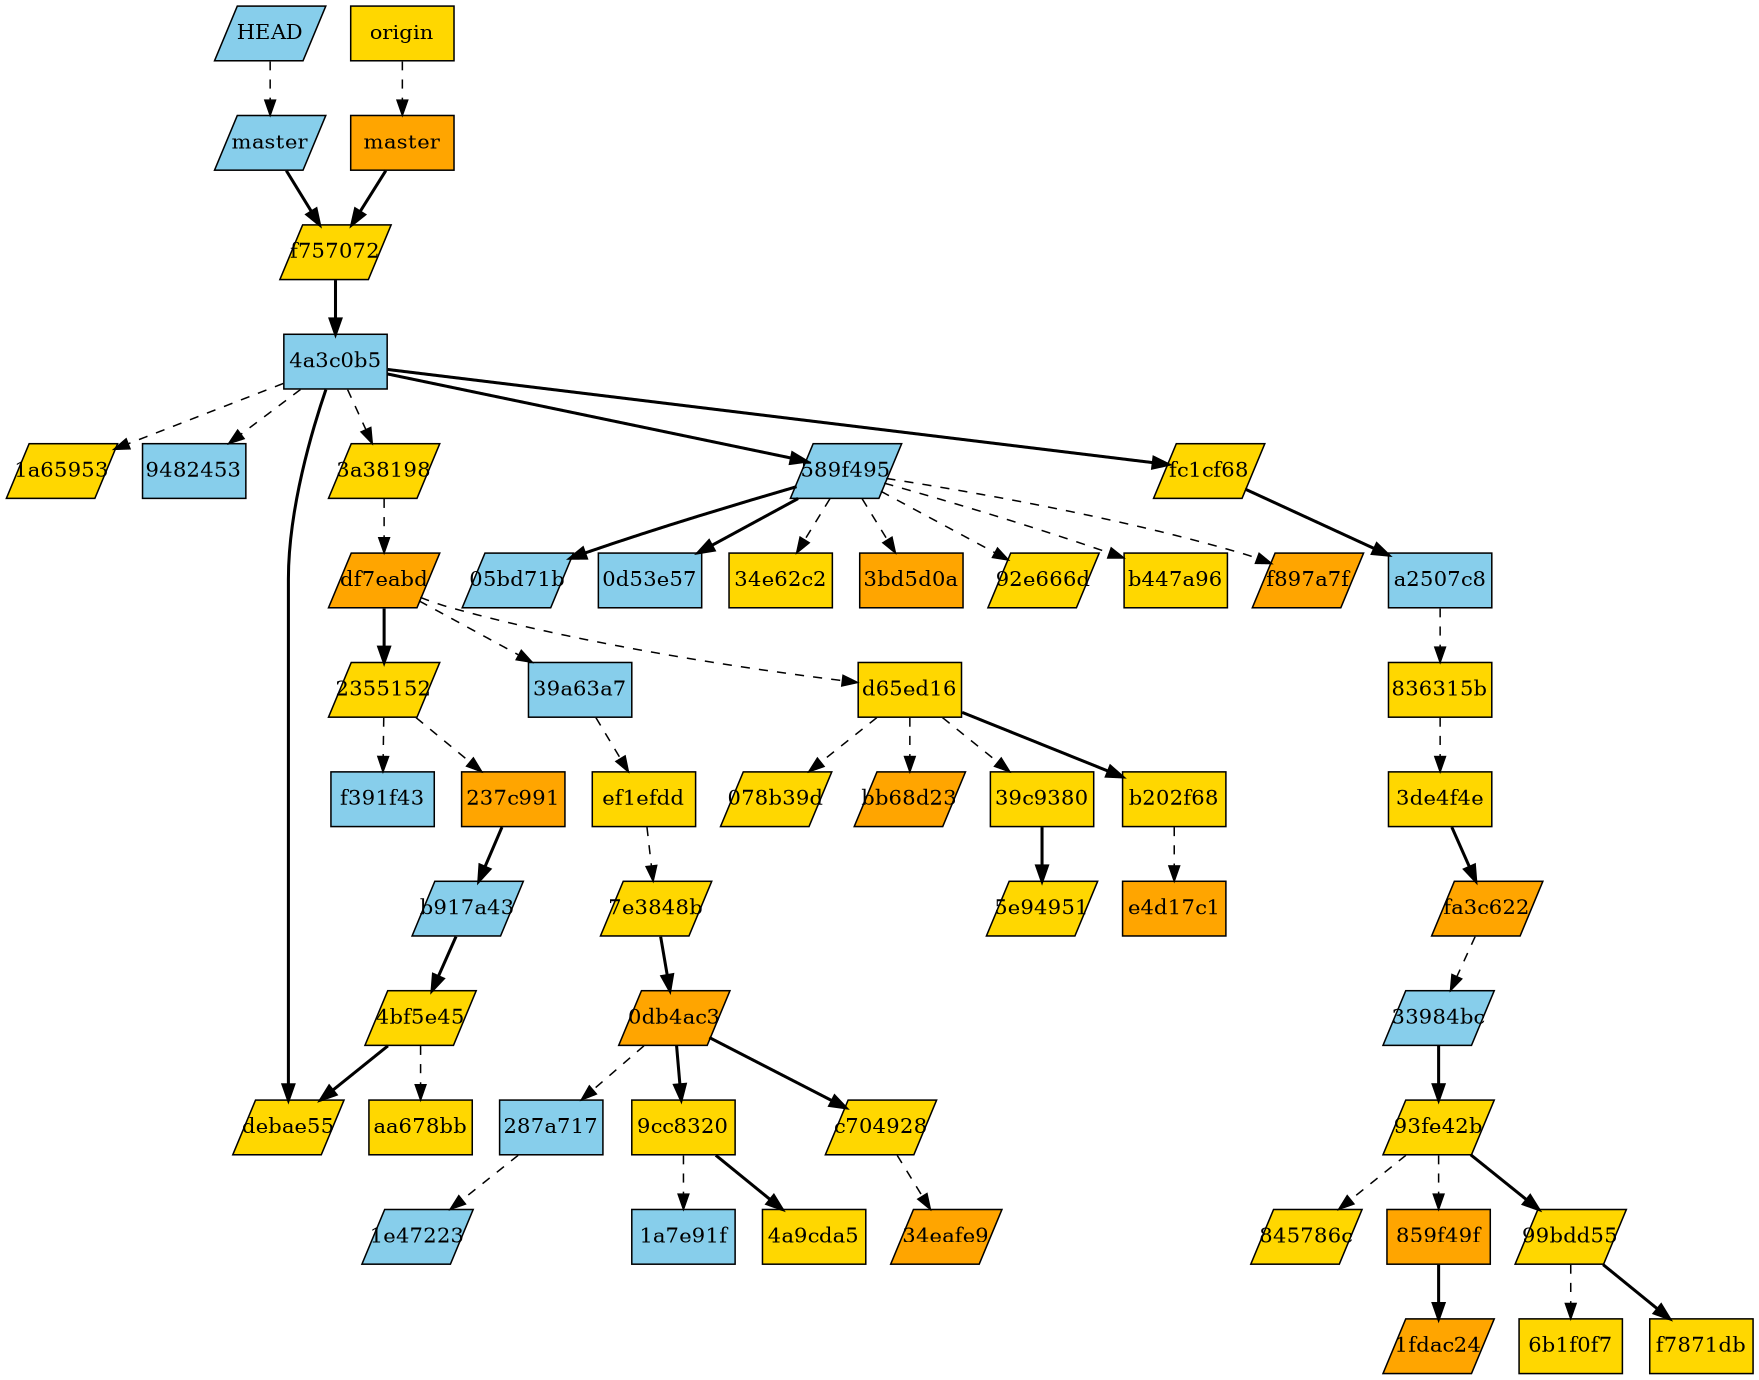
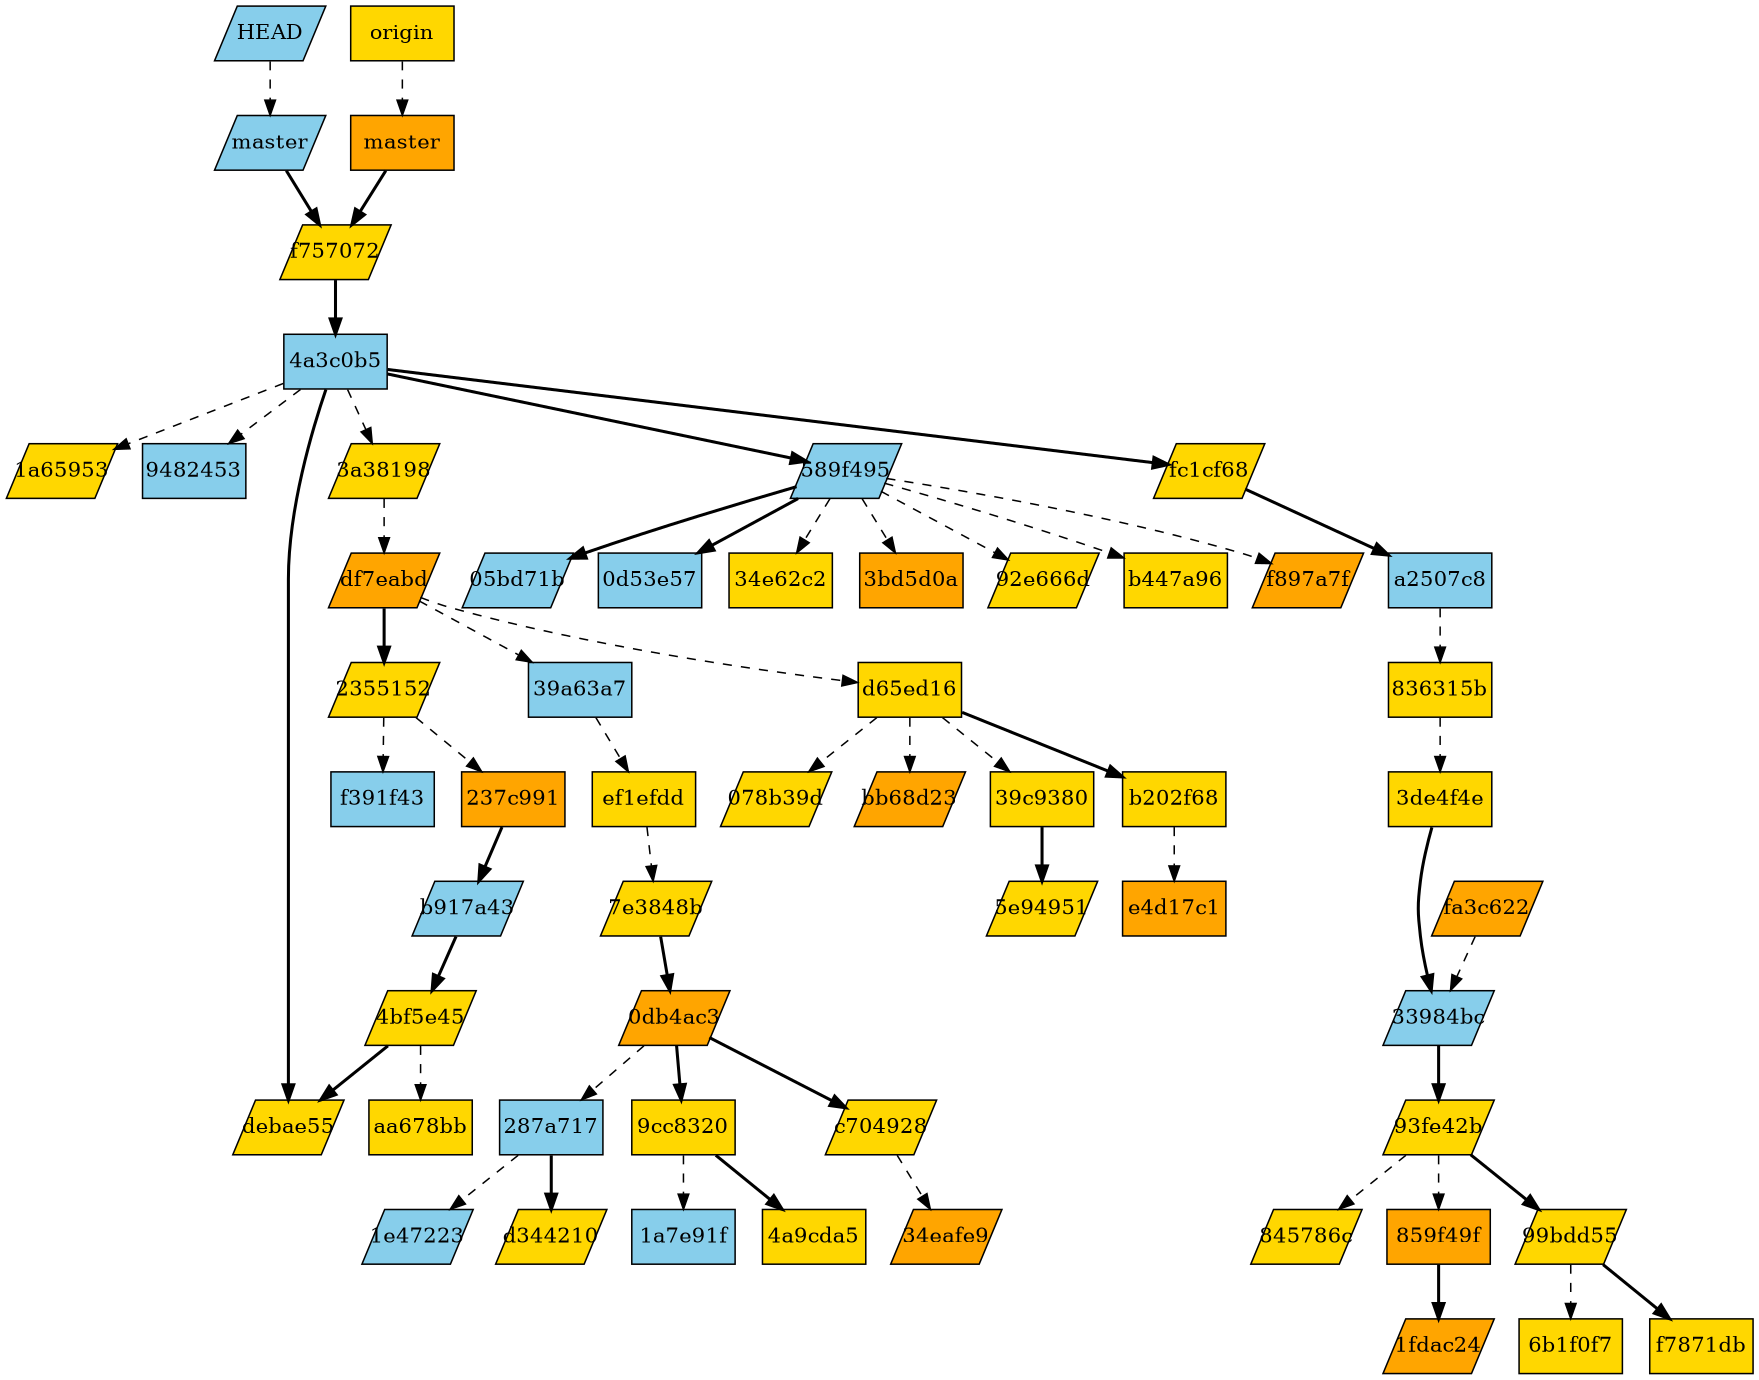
(1461, 847) -> (1418, 901)
none -> (551, 1237)
